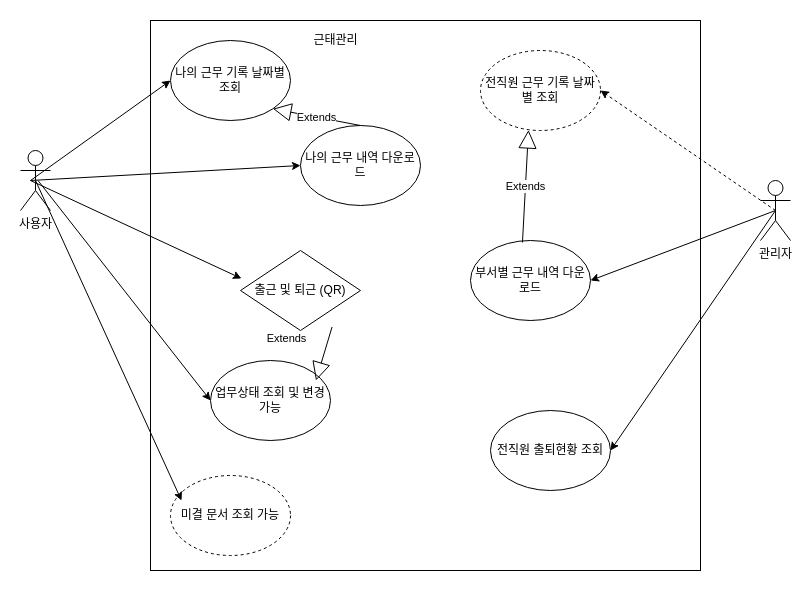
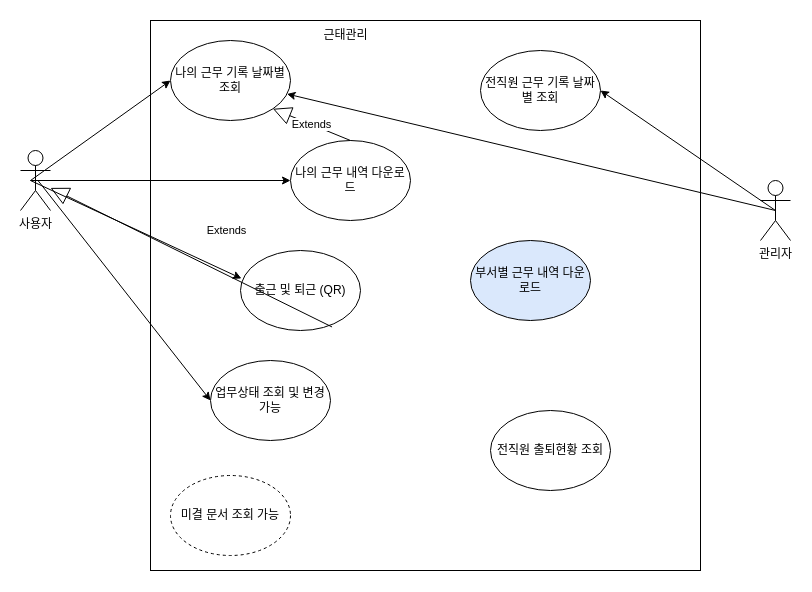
(336, 41) -> (346, 36)
(541, 91) -> (541, 91)
(689, 151) -> (689, 151)
(361, 166) -> (351, 181)
(525, 195) -> none
(684, 245) -> none
(531, 281) -> (531, 281)
(301, 291) -> (301, 291)
(694, 330) -> (532, 152)
(327, 345) -> (233, 278)
(114, 353) -> none
